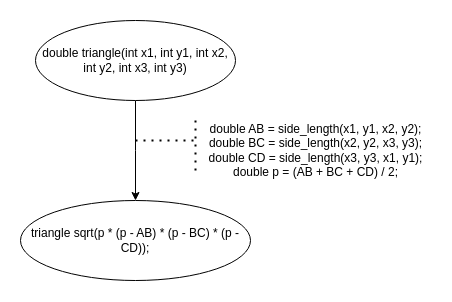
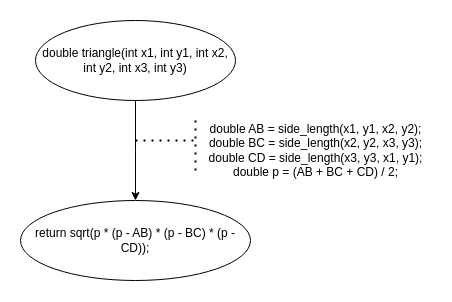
(136, 241) -> (136, 241)
